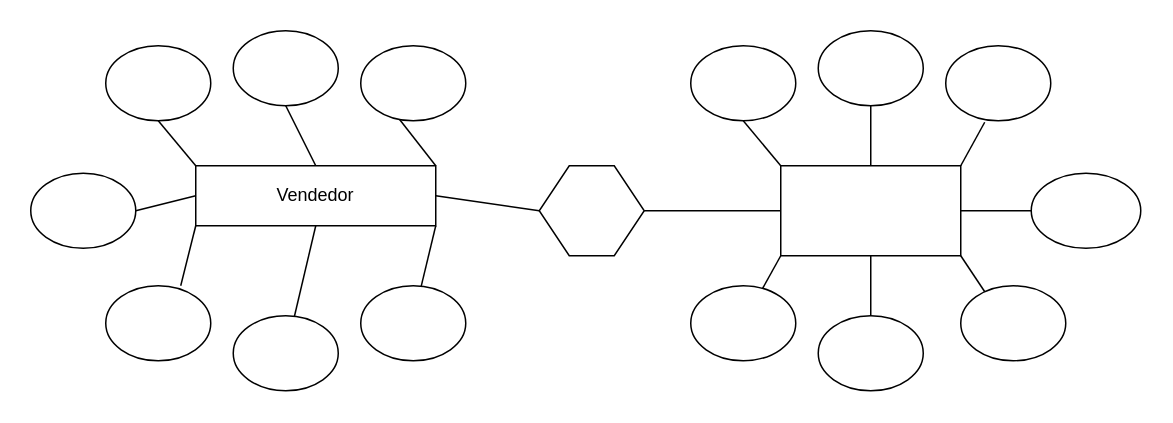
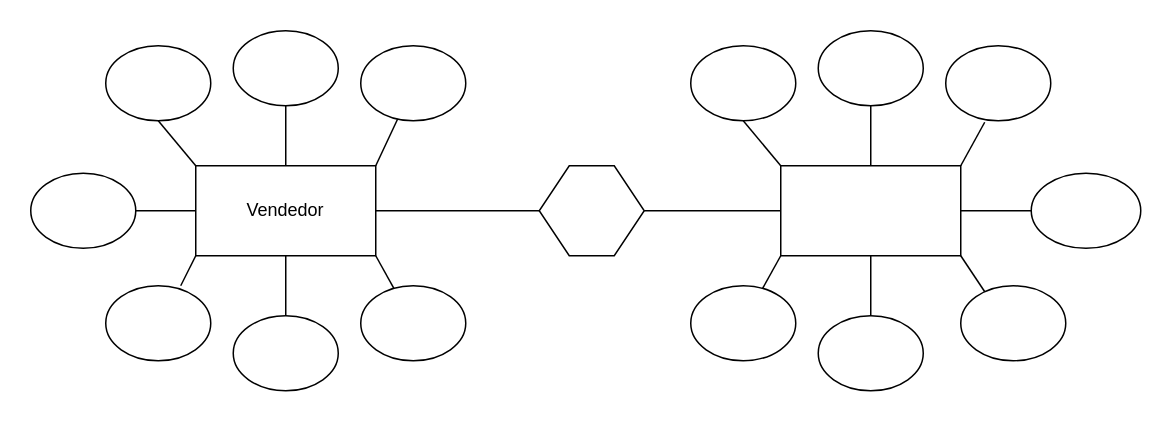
(316, 196) -> (286, 211)
